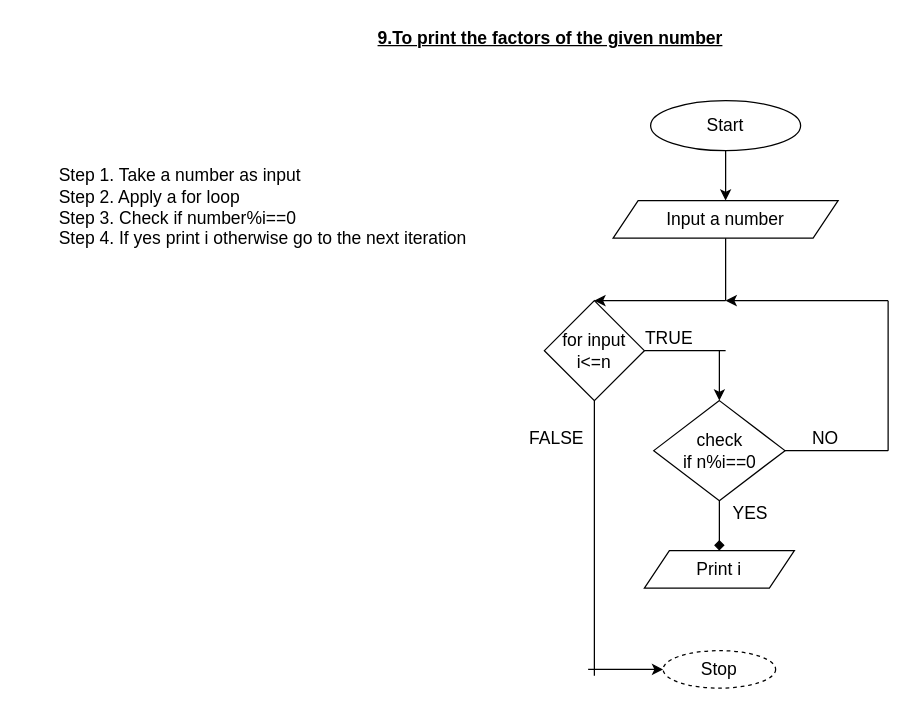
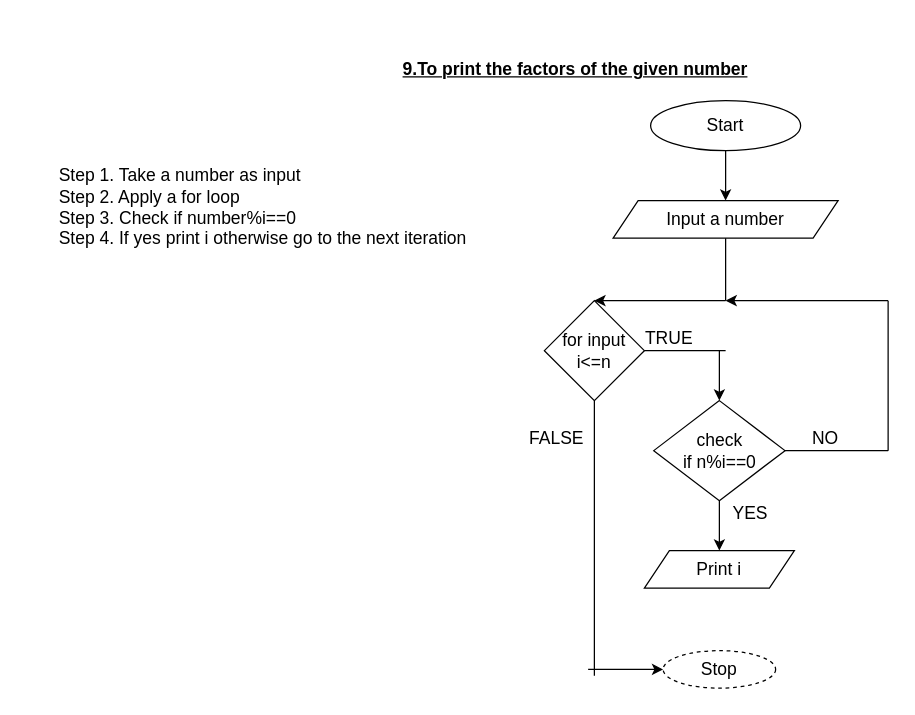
(551, 38) -> (576, 69)
(719, 540) -> (719, 541)
